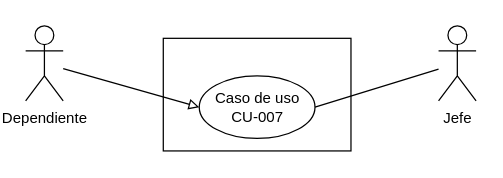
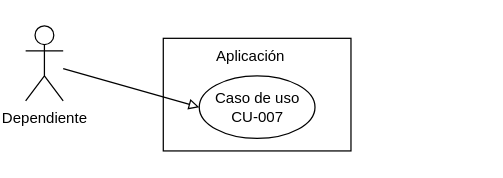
none -> (251, 57)
(457, 63) -> none
(377, 88) -> none
